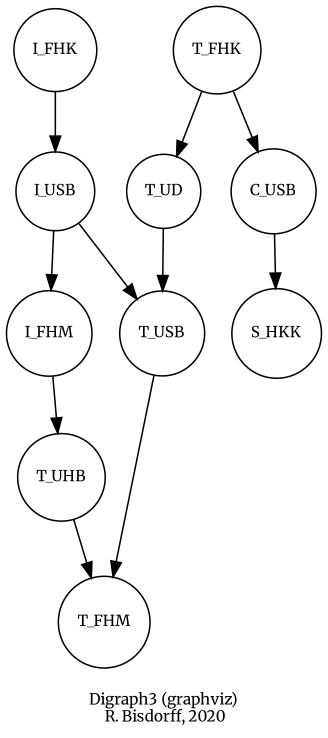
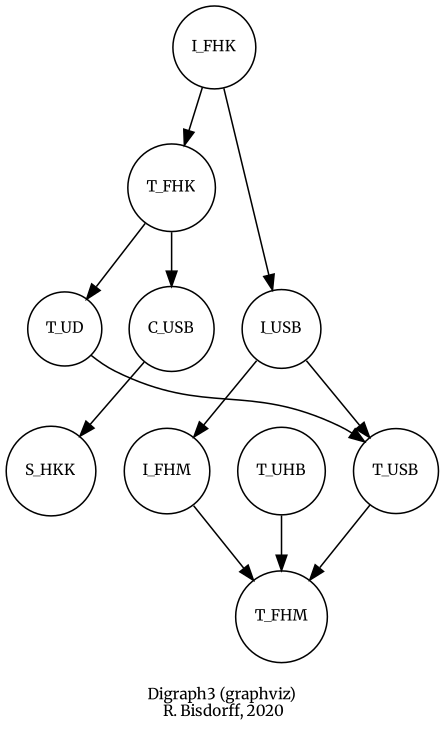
none -> (196, 109)
(55, 397) -> (219, 537)
